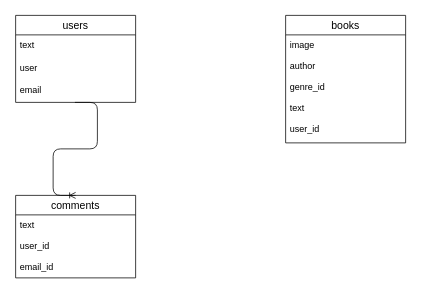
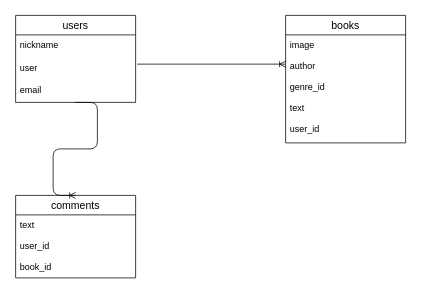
(30, 45) -> (38, 45)
none -> (210, 64)
(30, 225) -> (30, 225)
